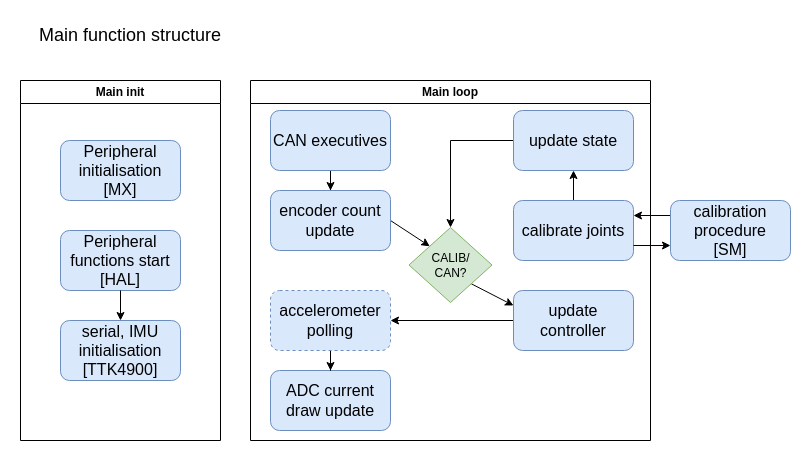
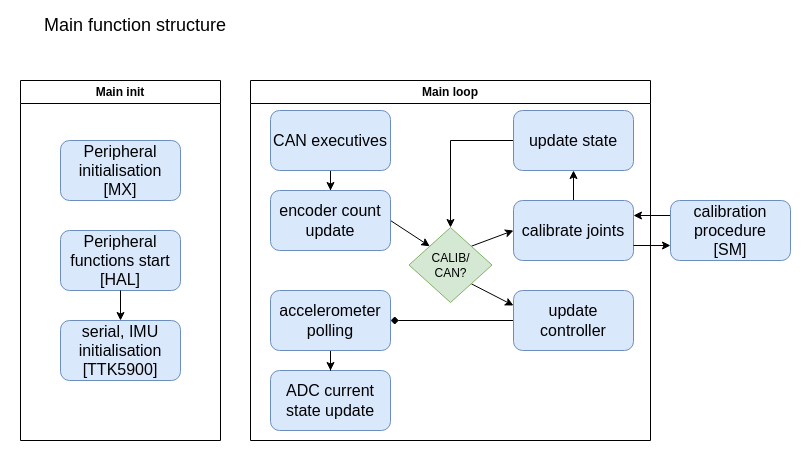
(131, 36) -> (136, 26)
none -> (489, 239)
(331, 321) -> (331, 321)
(398, 321) -> (399, 321)
(121, 351) -> (121, 351)
(331, 401) -> (331, 401)
